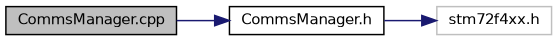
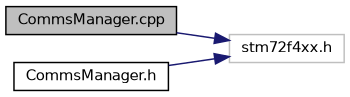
(195, 21) -> (196, 36)
